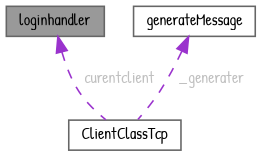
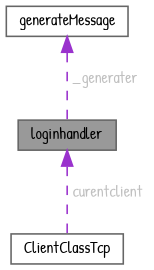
(163, 87) -> (67, 86)
